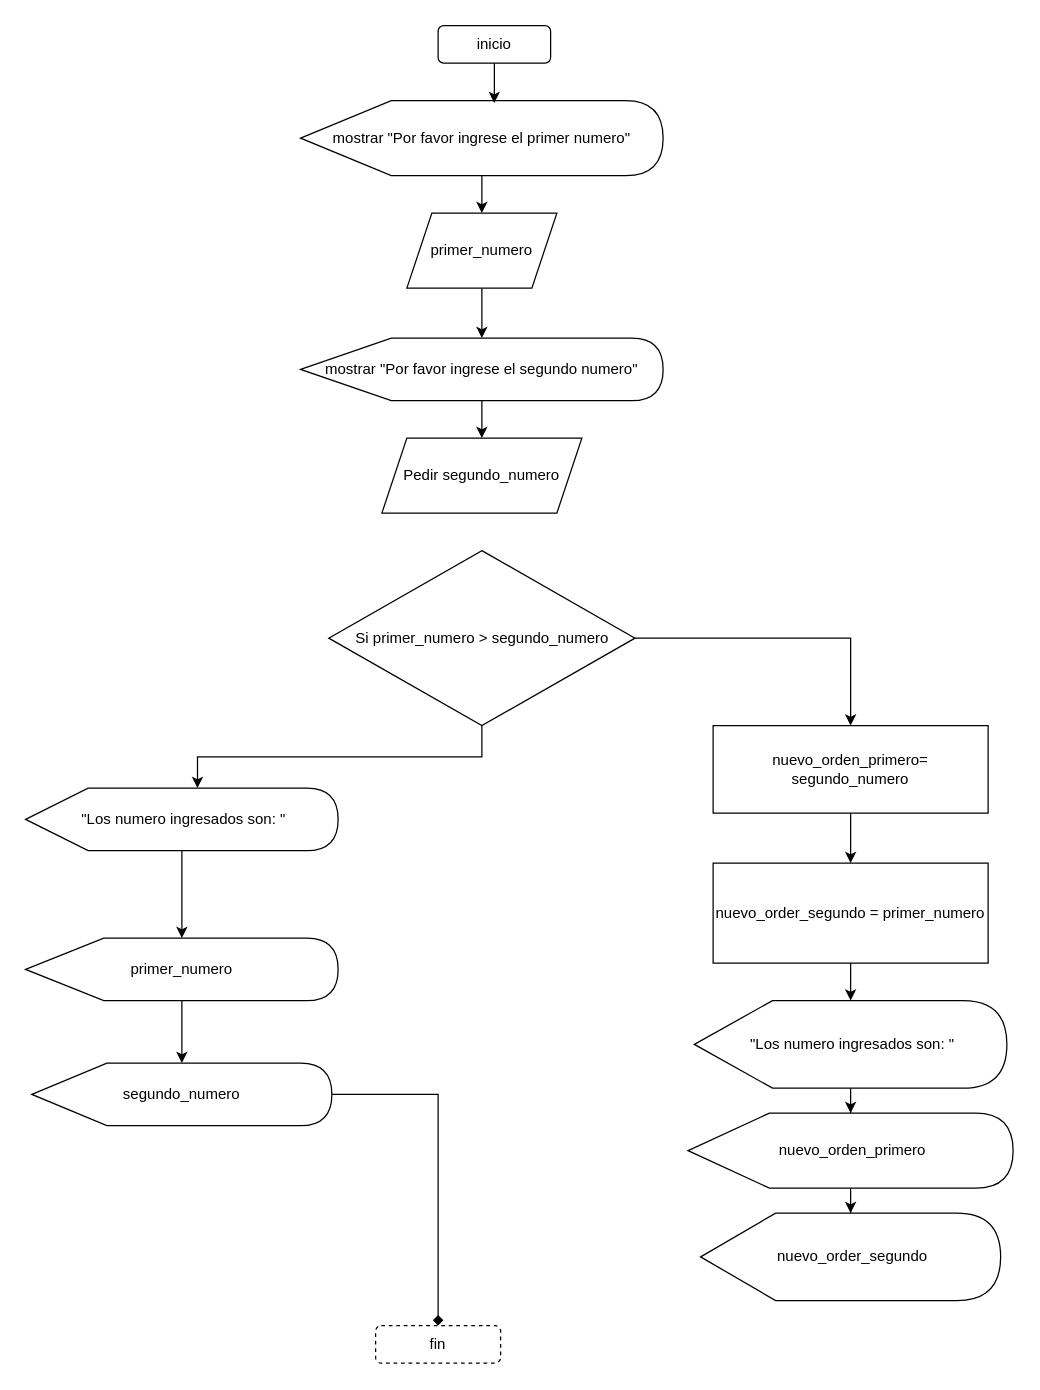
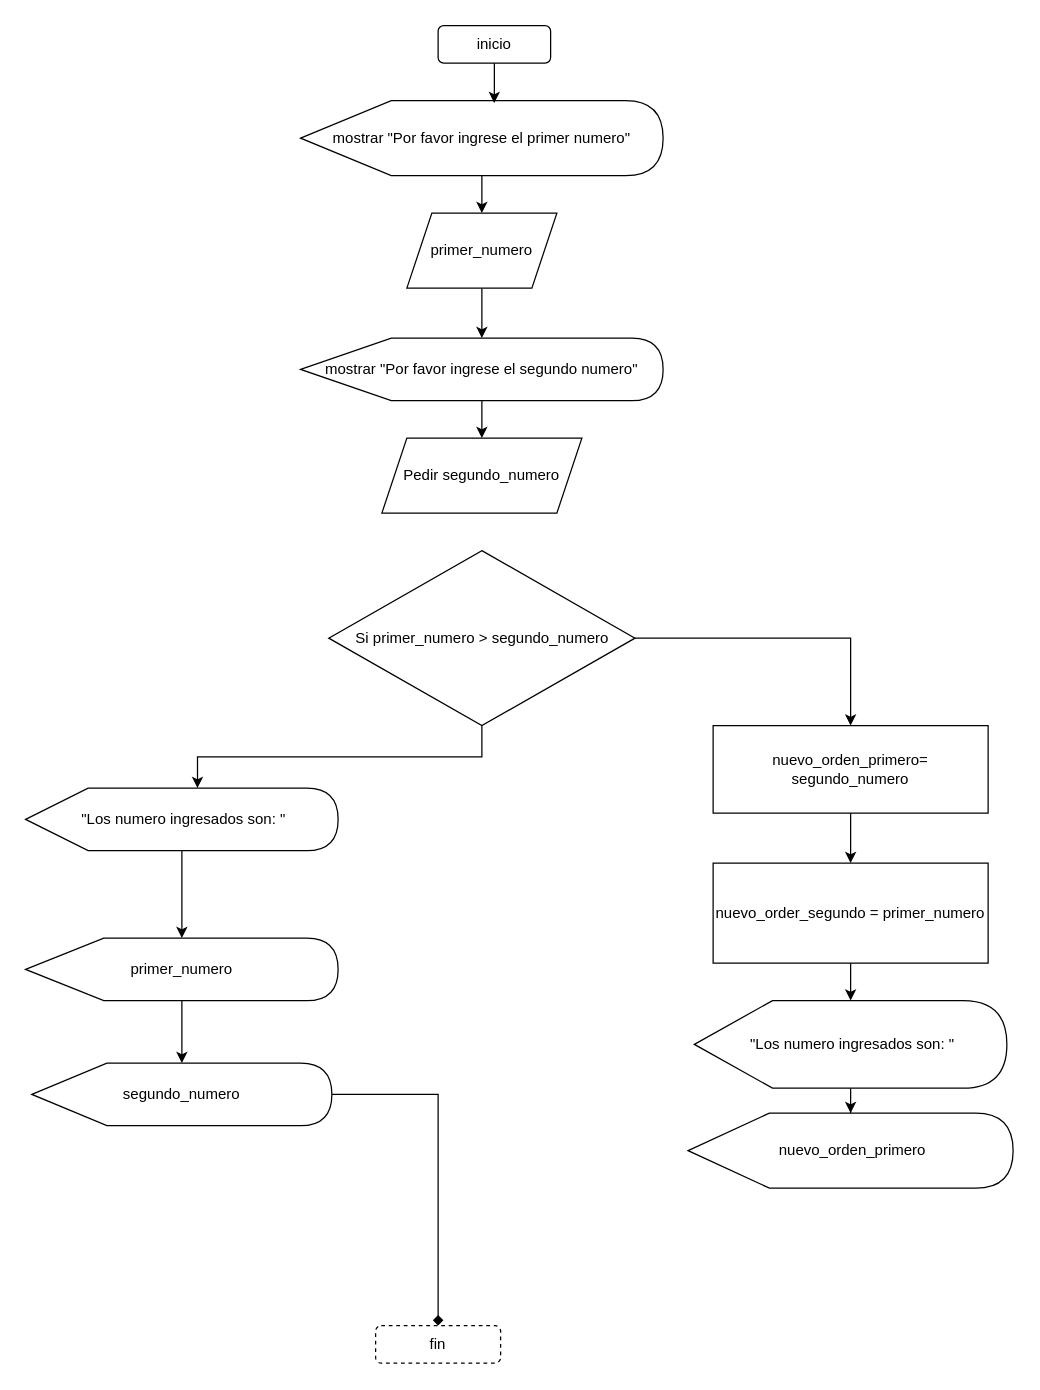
(851, 1205) -> none
(851, 1257) -> none
